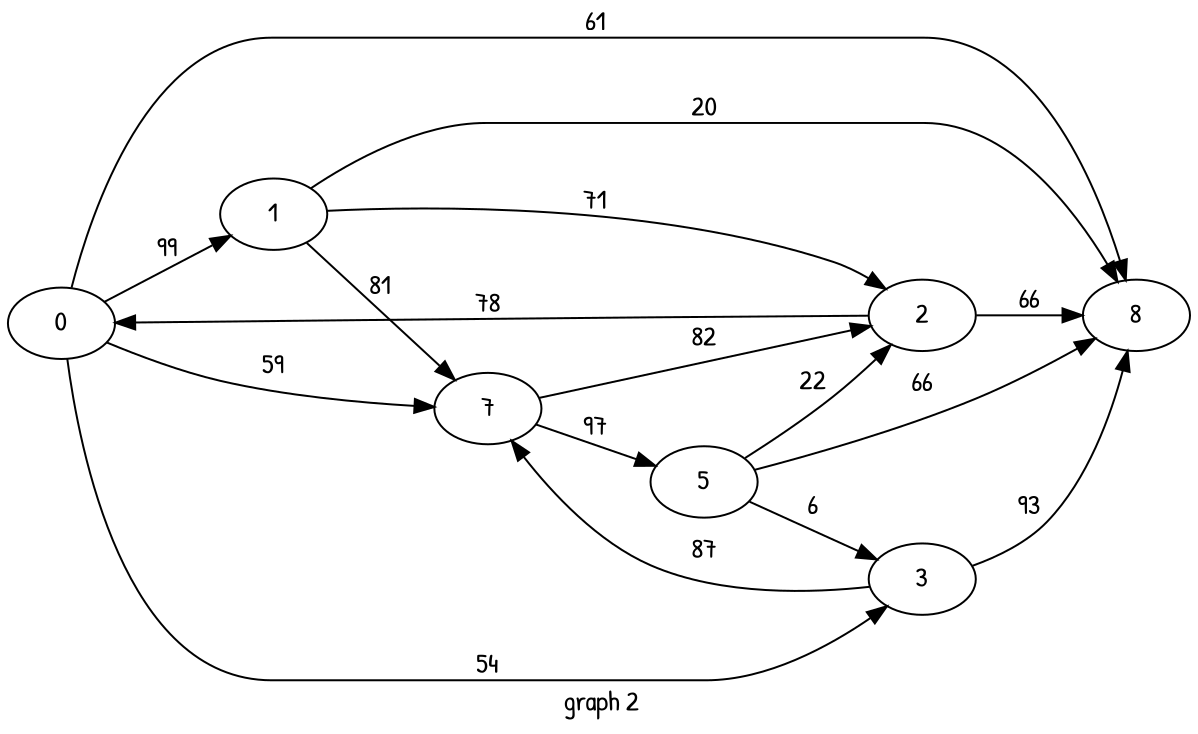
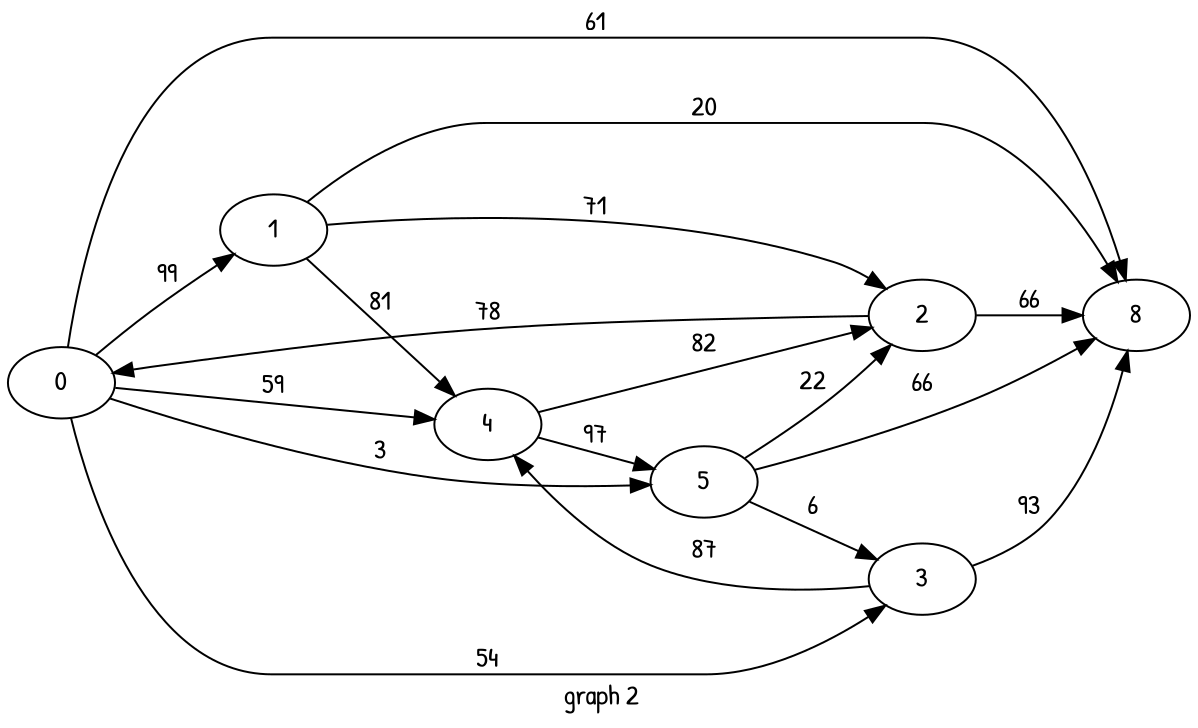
(488, 409) -> (488, 424)
none -> (366, 467)
